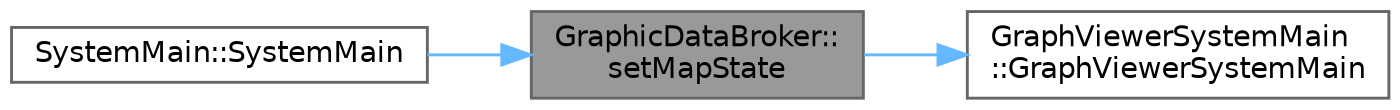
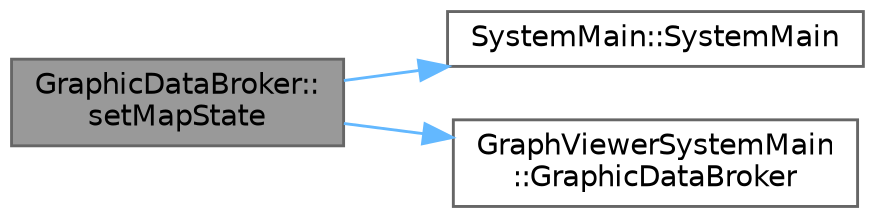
(464, 55) -> (382, 75)
(1178, 55) -> (655, 163)
